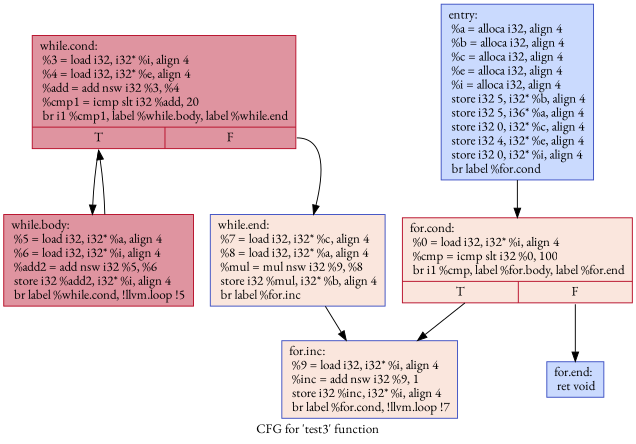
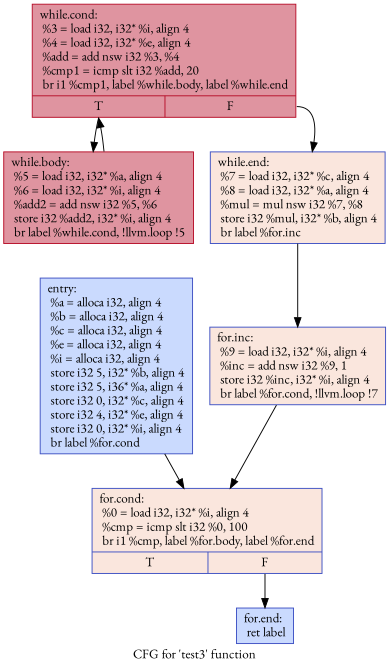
(517, 260) -> (207, 531)
(291, 267) -> (291, 204)
(445, 319) -> (256, 443)
(575, 386) -> (265, 632)
